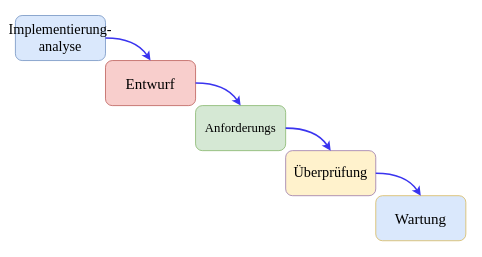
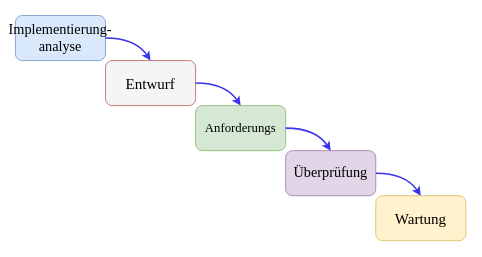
(150, 83) -> (150, 83)
(330, 173) -> (330, 173)
(420, 218) -> (420, 218)
